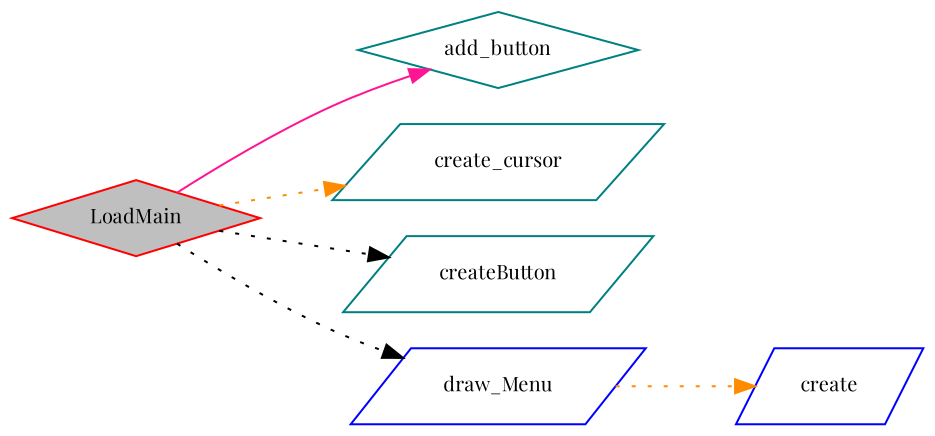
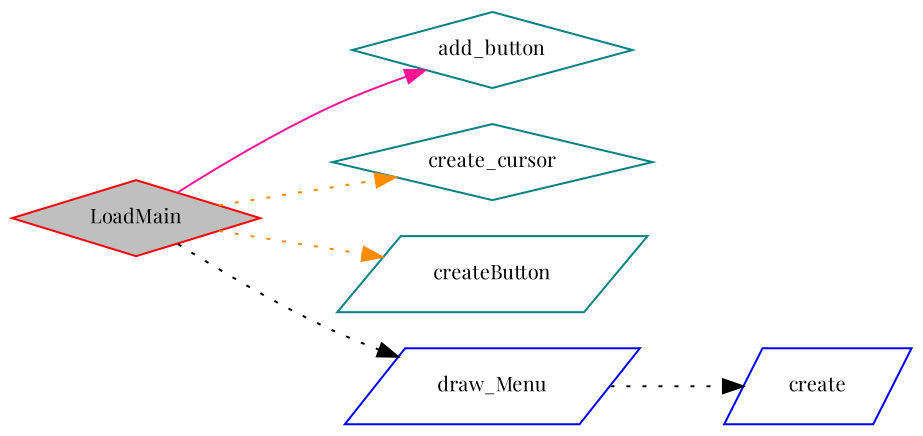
(498, 162) -> (492, 162)
(294, 243) -> (291, 242)
(675, 386) -> (666, 386)
